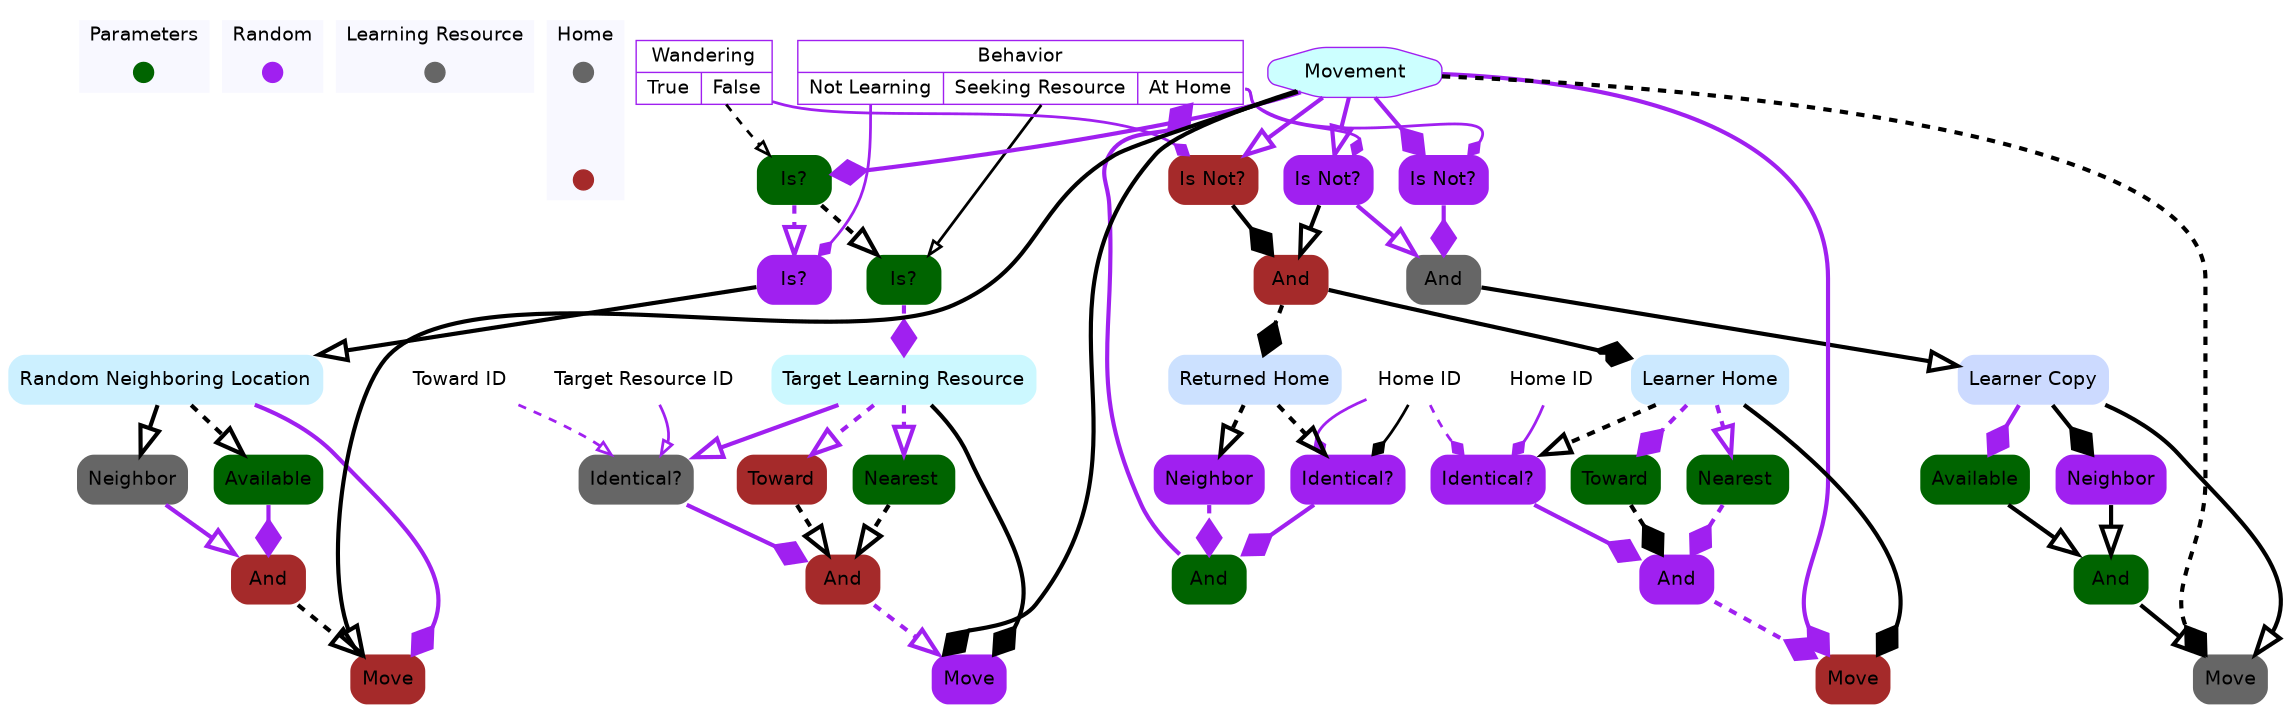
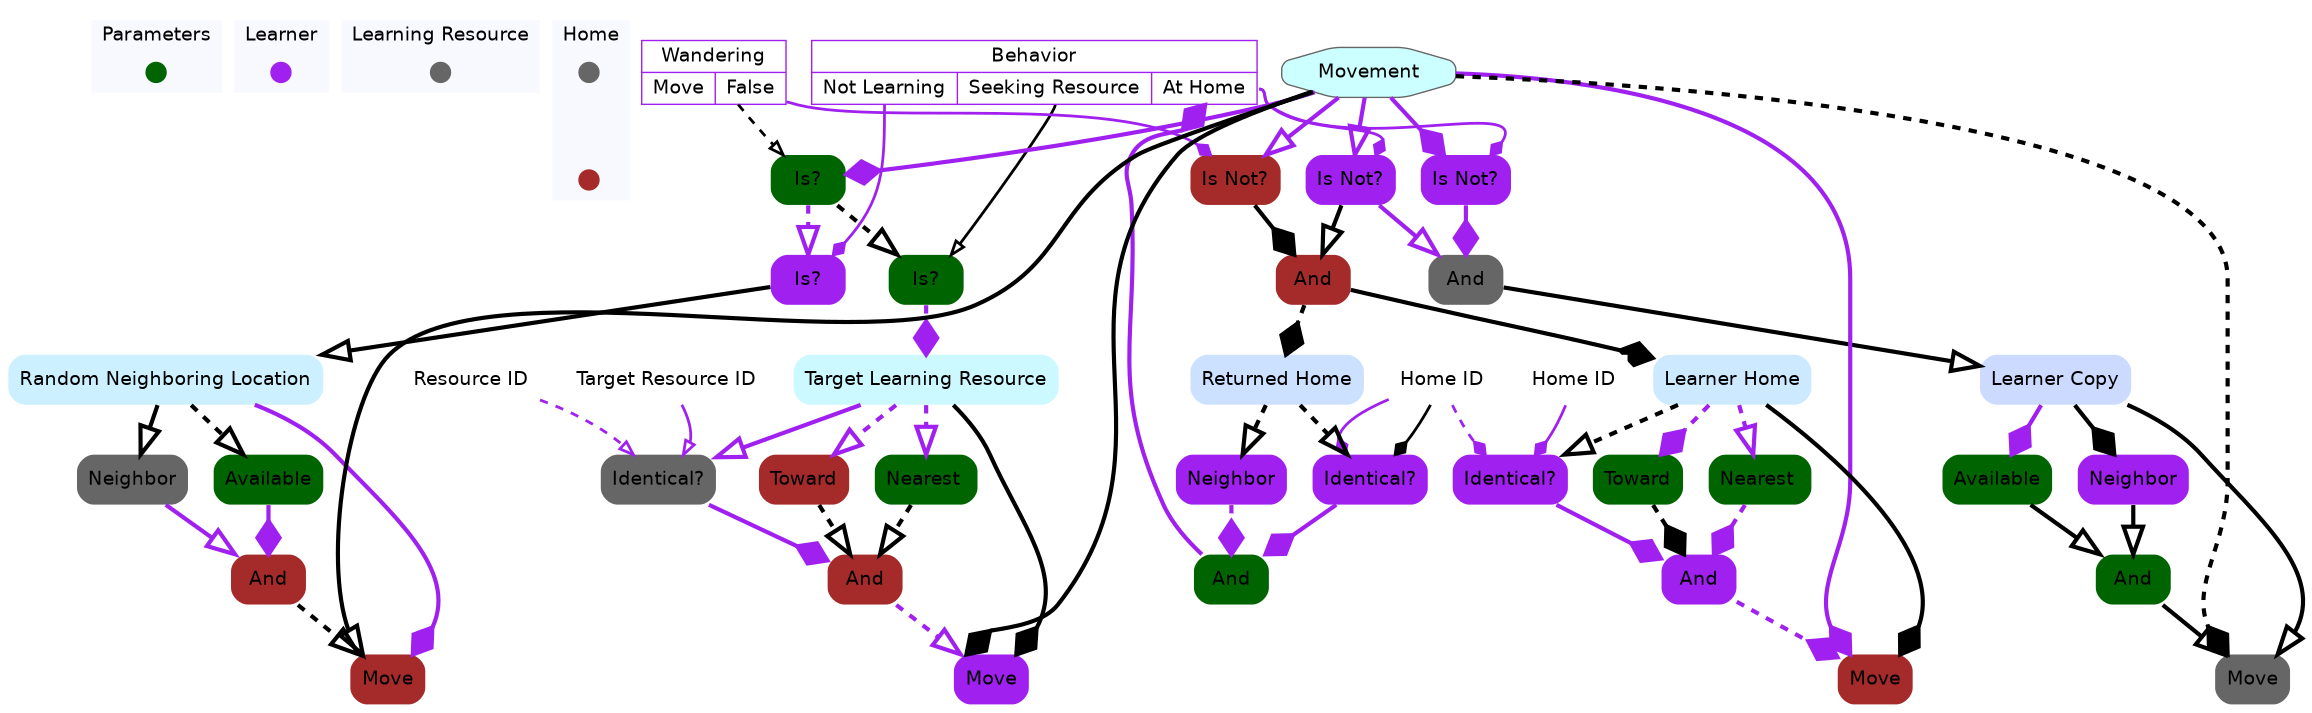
(273, 35) -> (282, 35)
(1355, 72) -> (1369, 72)
(669, 88) -> (678, 88)
(460, 380) -> (471, 380)
